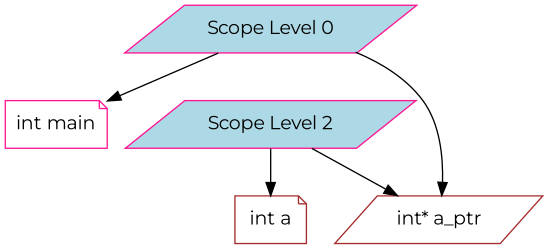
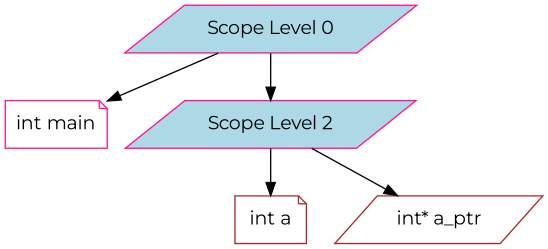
(423, 101) -> (271, 70)
